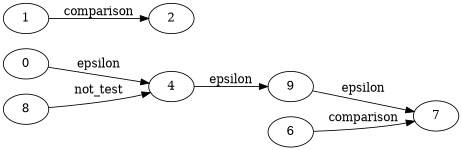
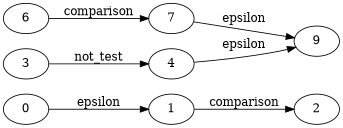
(95, 75) -> (94, 109)
(359, 100) -> (240, 29)
(26, 109) -> (26, 64)
